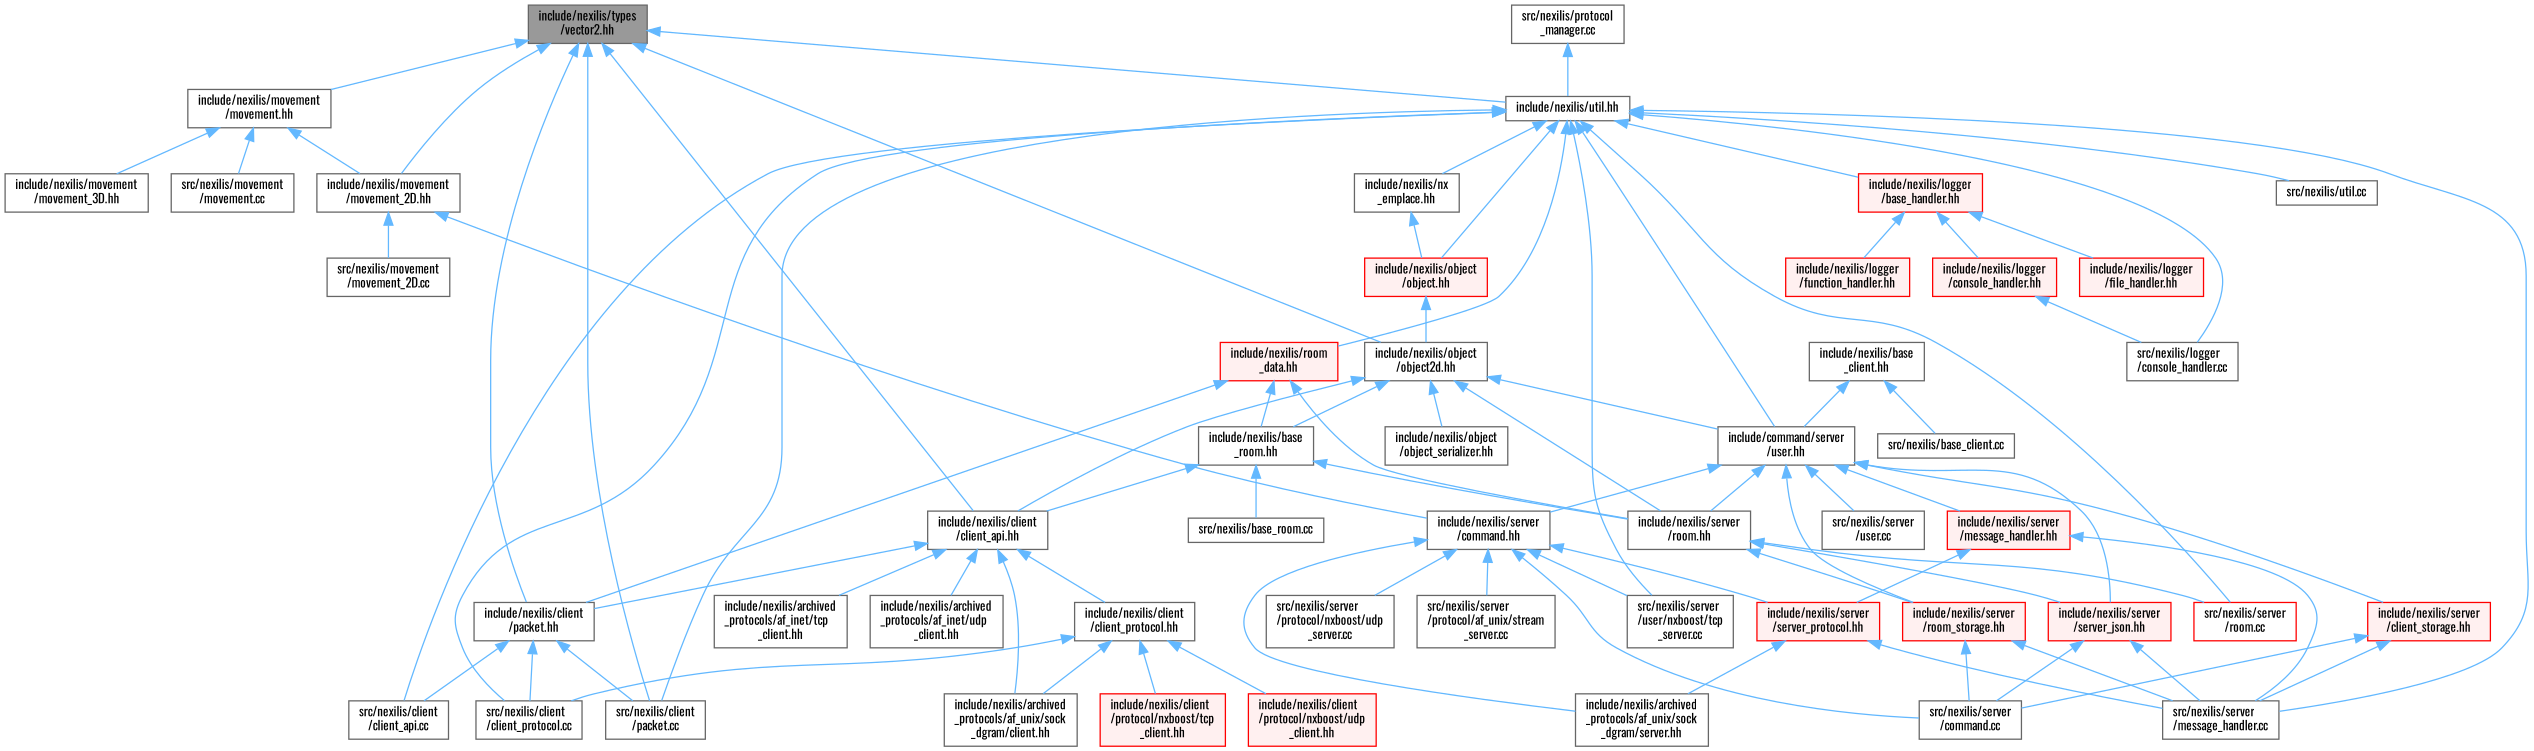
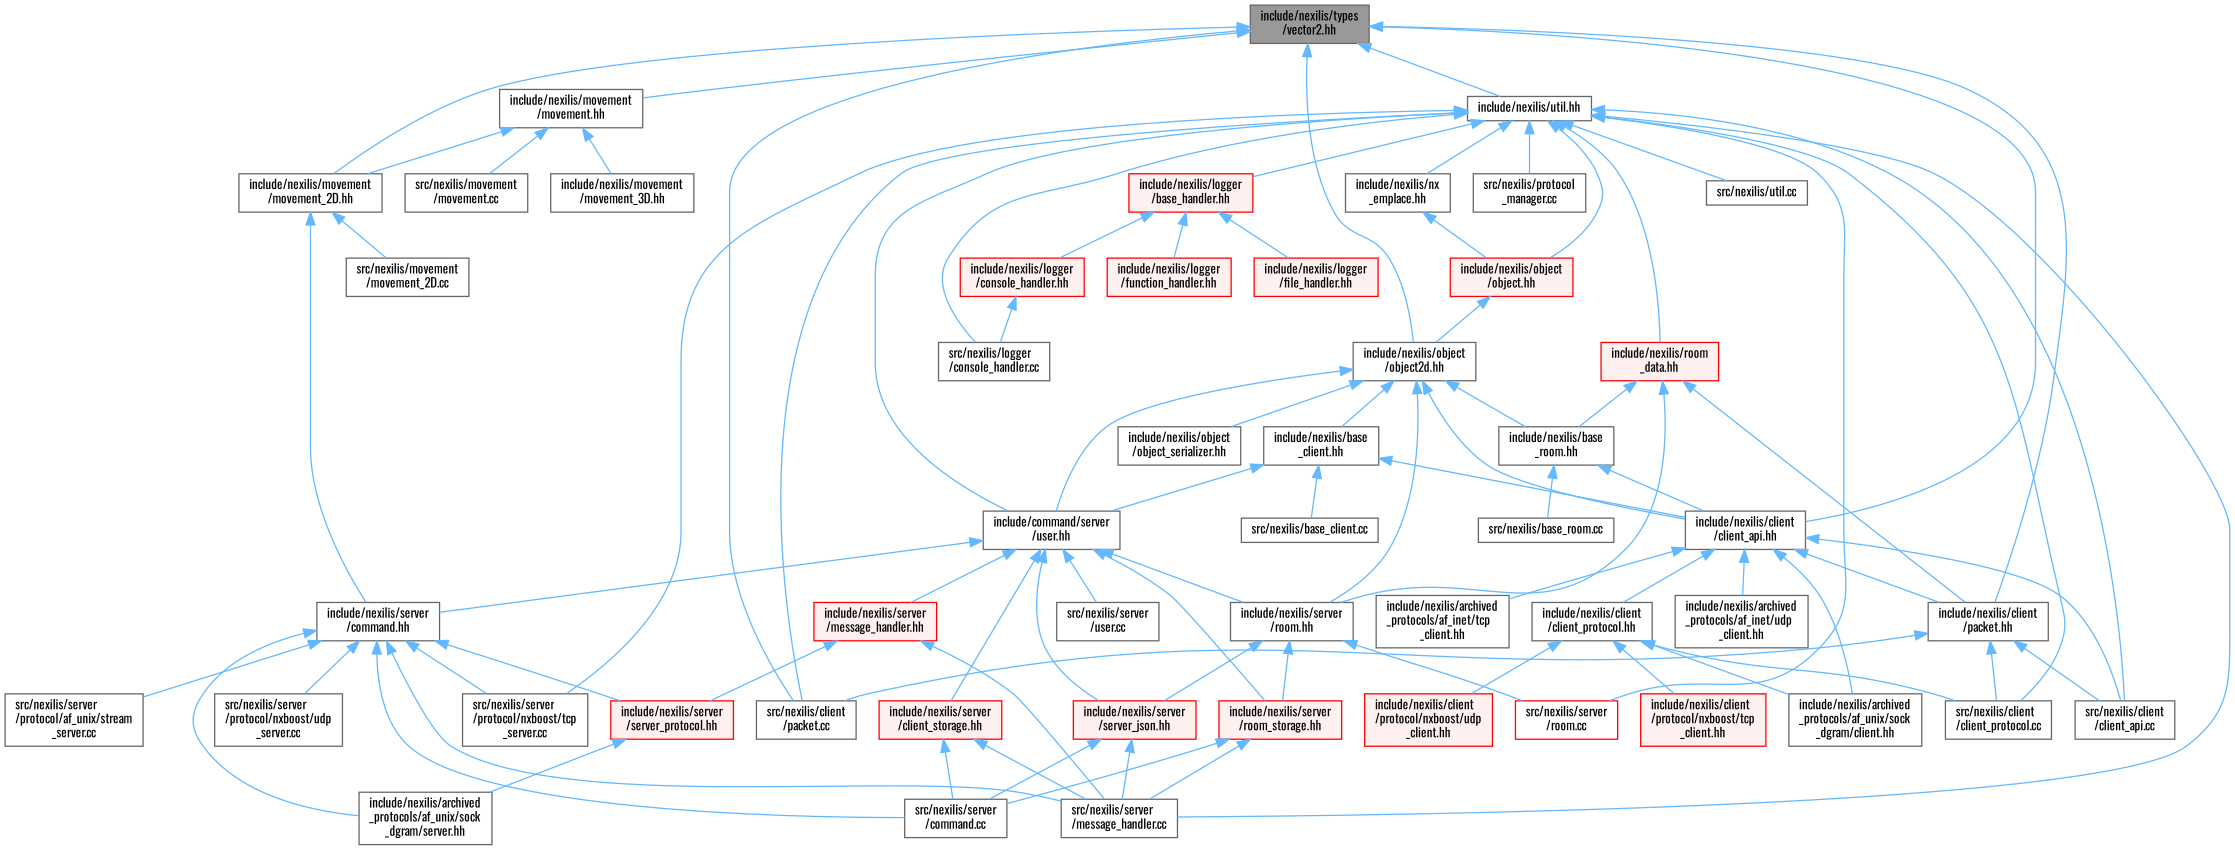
(1568, 76) -> (1529, 154)
none -> (1363, 408)
none -> (1502, 482)
(1477, 493) -> none
none -> (1993, 569)
(1680, 622) -> (525, 720)
(2014, 678) -> (698, 786)
